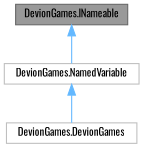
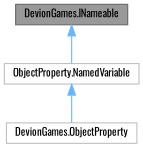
(72, 74) -> (72, 74)
(72, 133) -> (72, 133)
